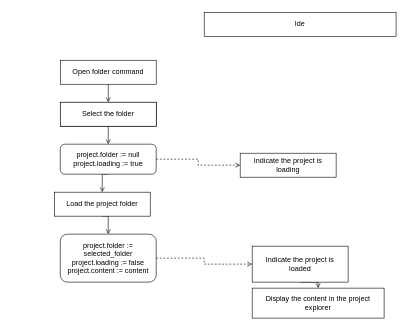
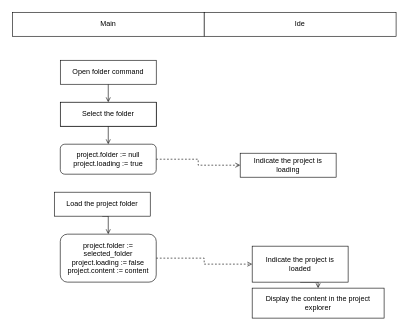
none -> (108, 24)
(102, 182) -> none
